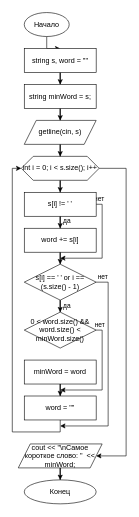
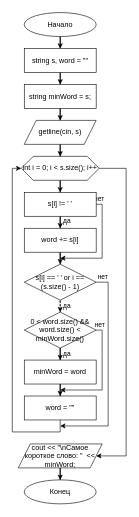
(47, 24) -> (60, 24)
(60, 308) -> (60, 308)
none -> (60, 356)
